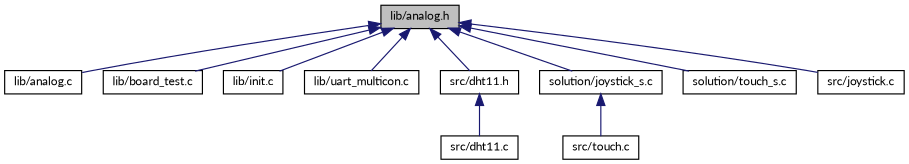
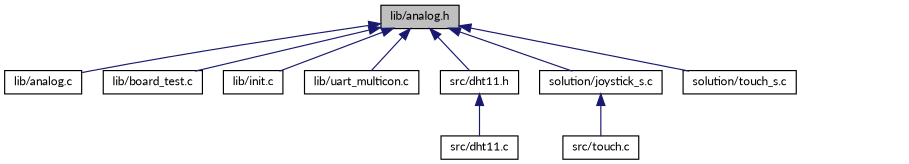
(861, 82) -> none
